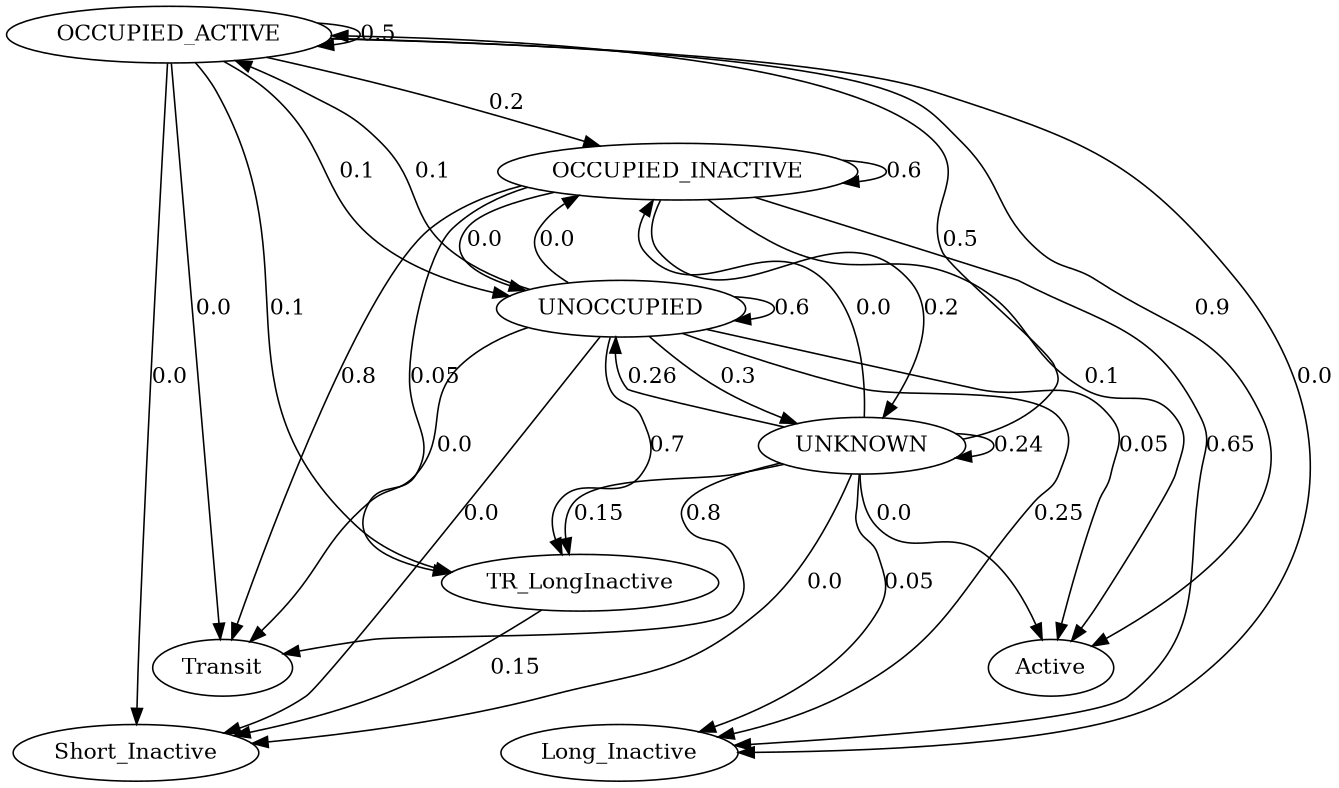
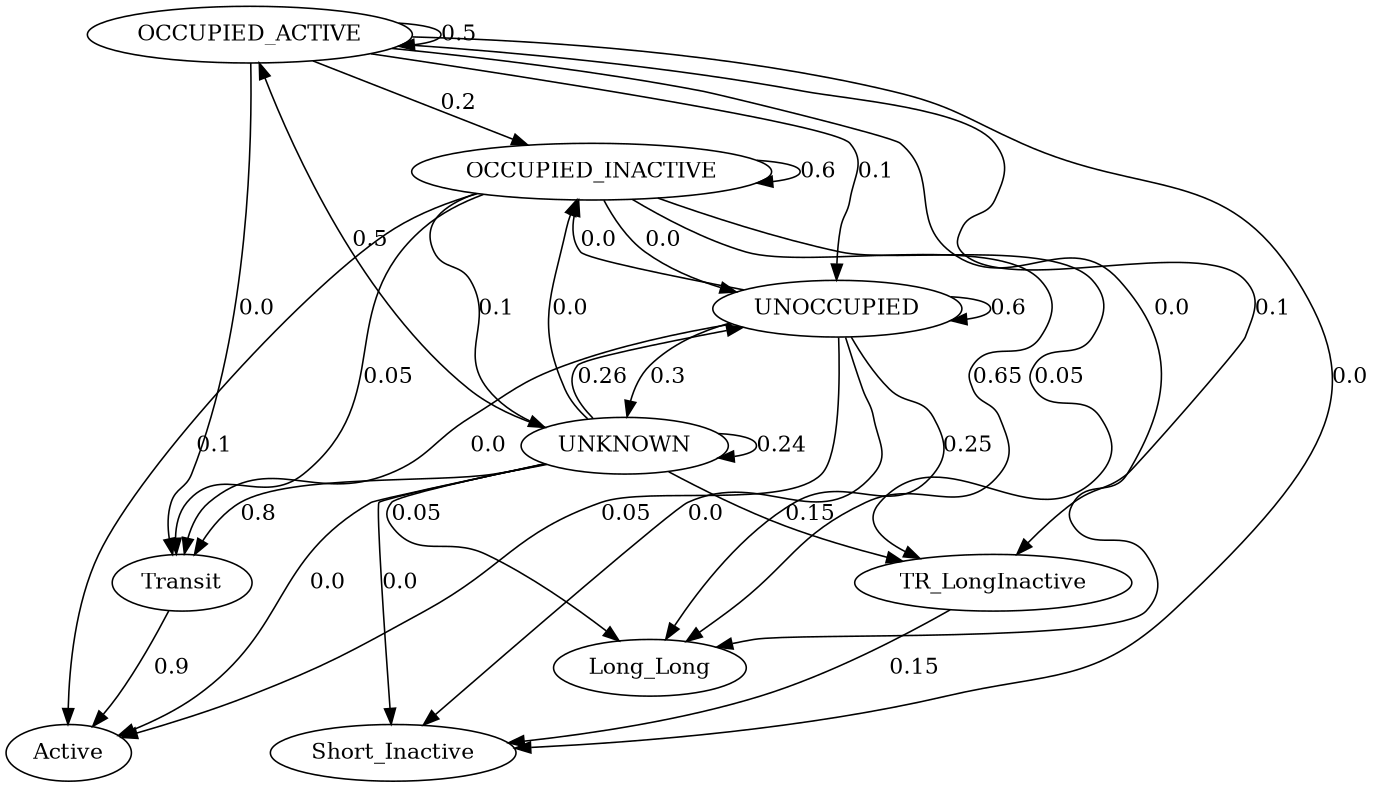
(982, 166) -> (139, 664)
(401, 169) -> none
(942, 309) -> (496, 309)
(359, 377) -> (388, 377)
(648, 463) -> none
(620, 753) -> (650, 668)
